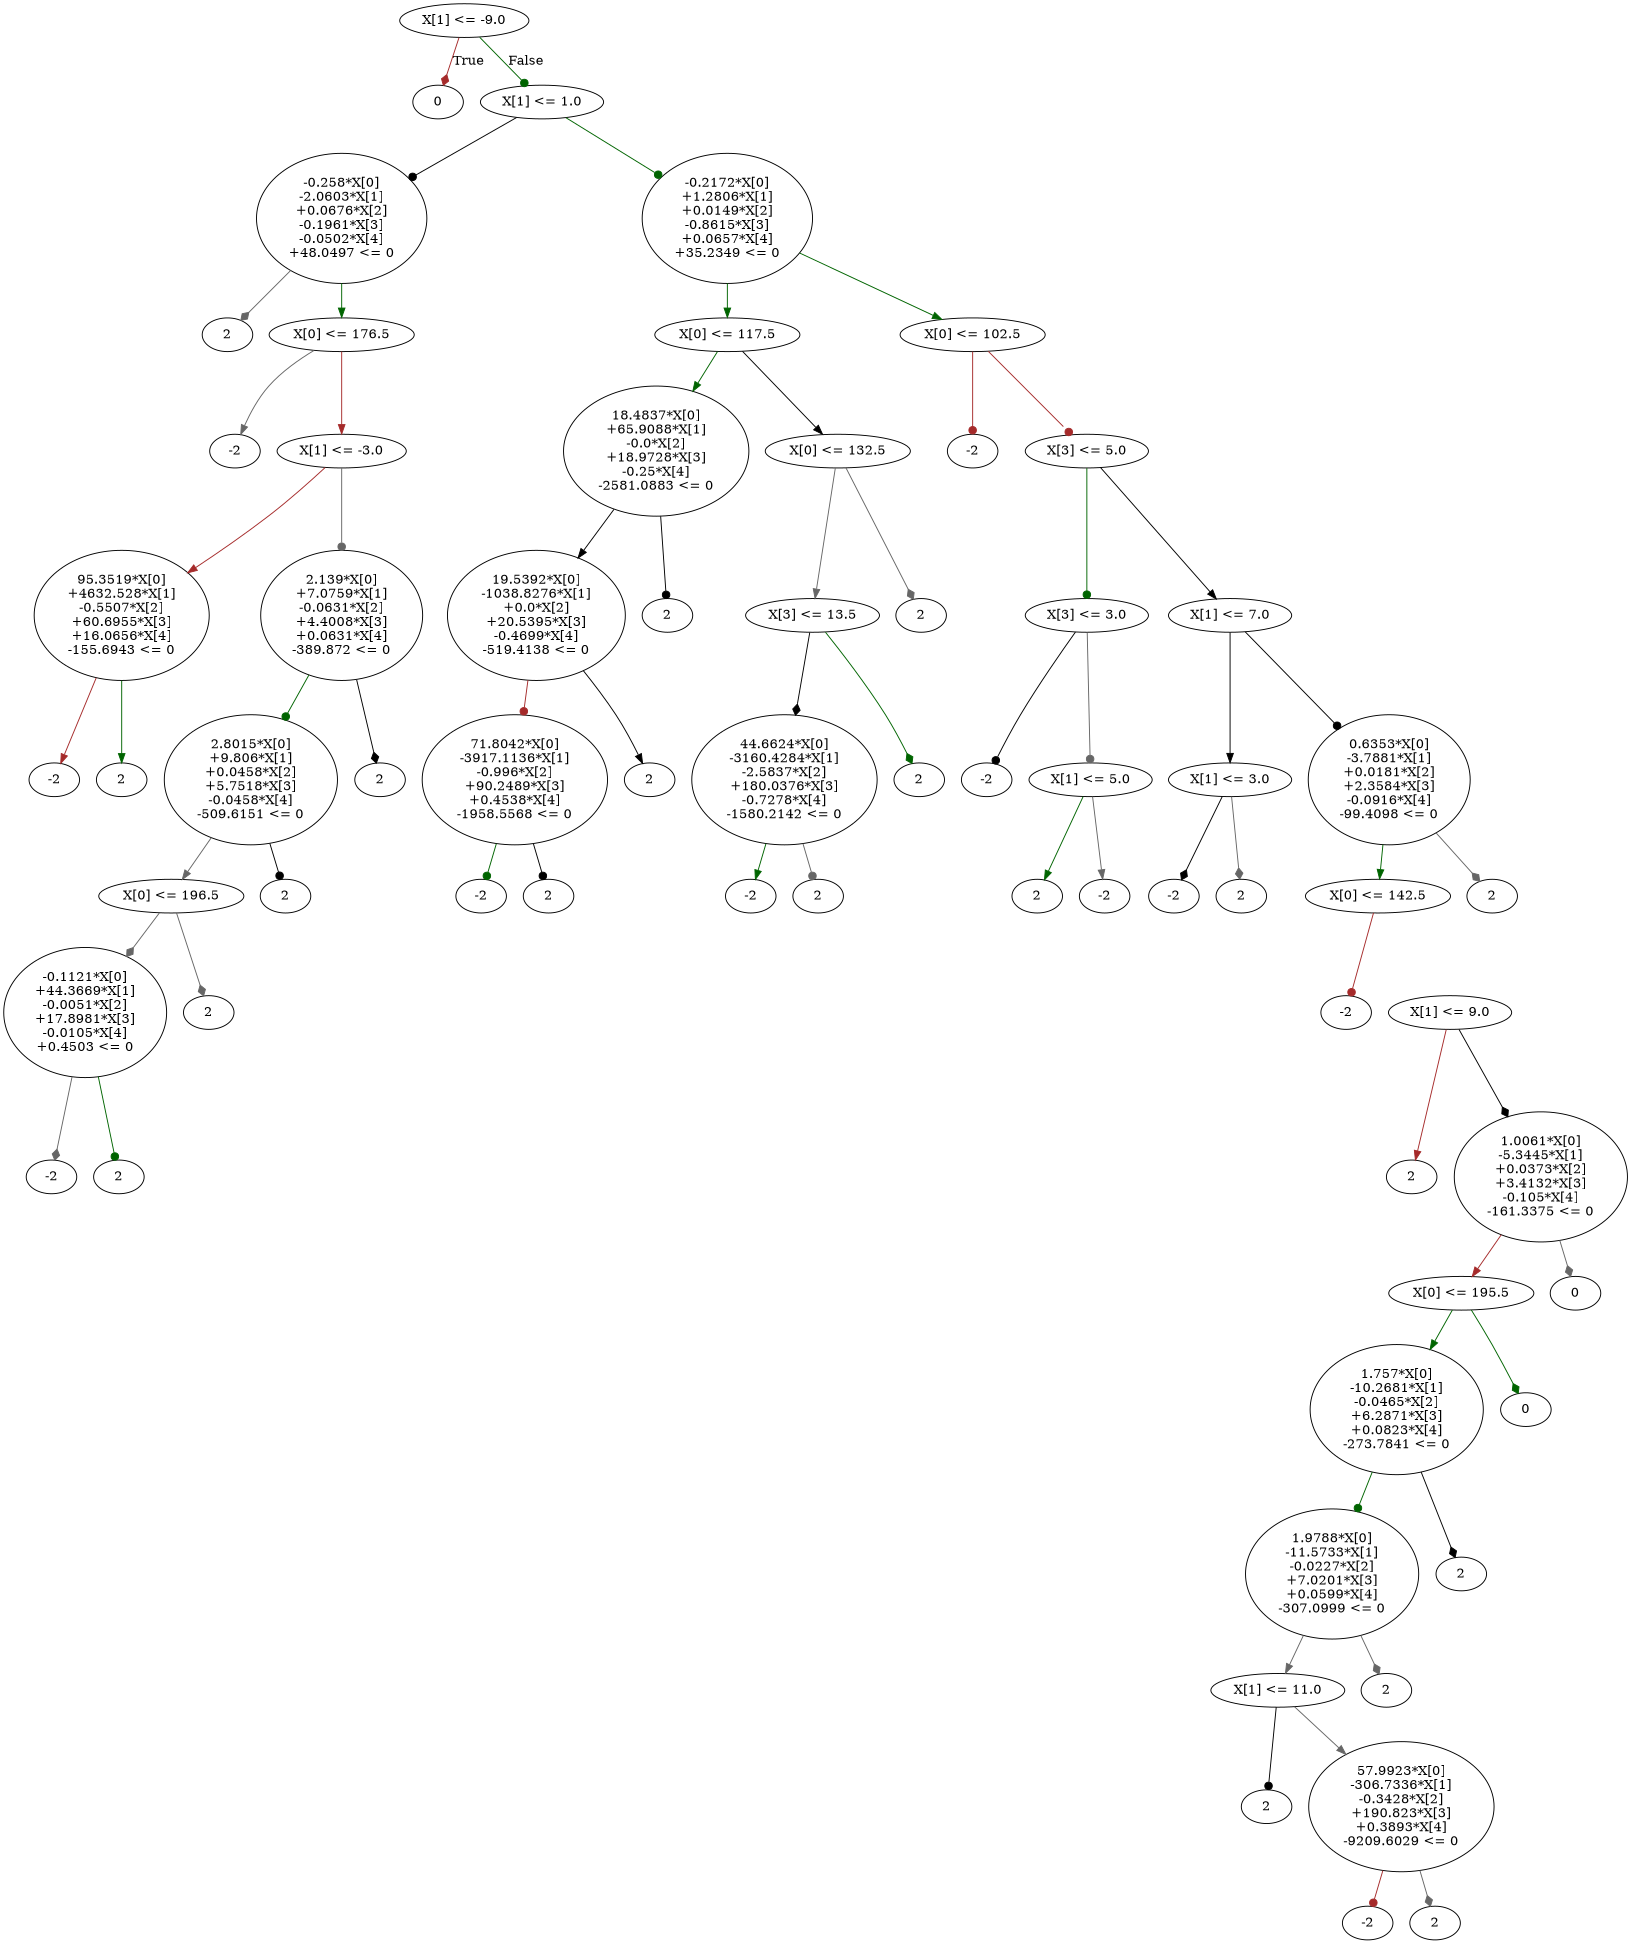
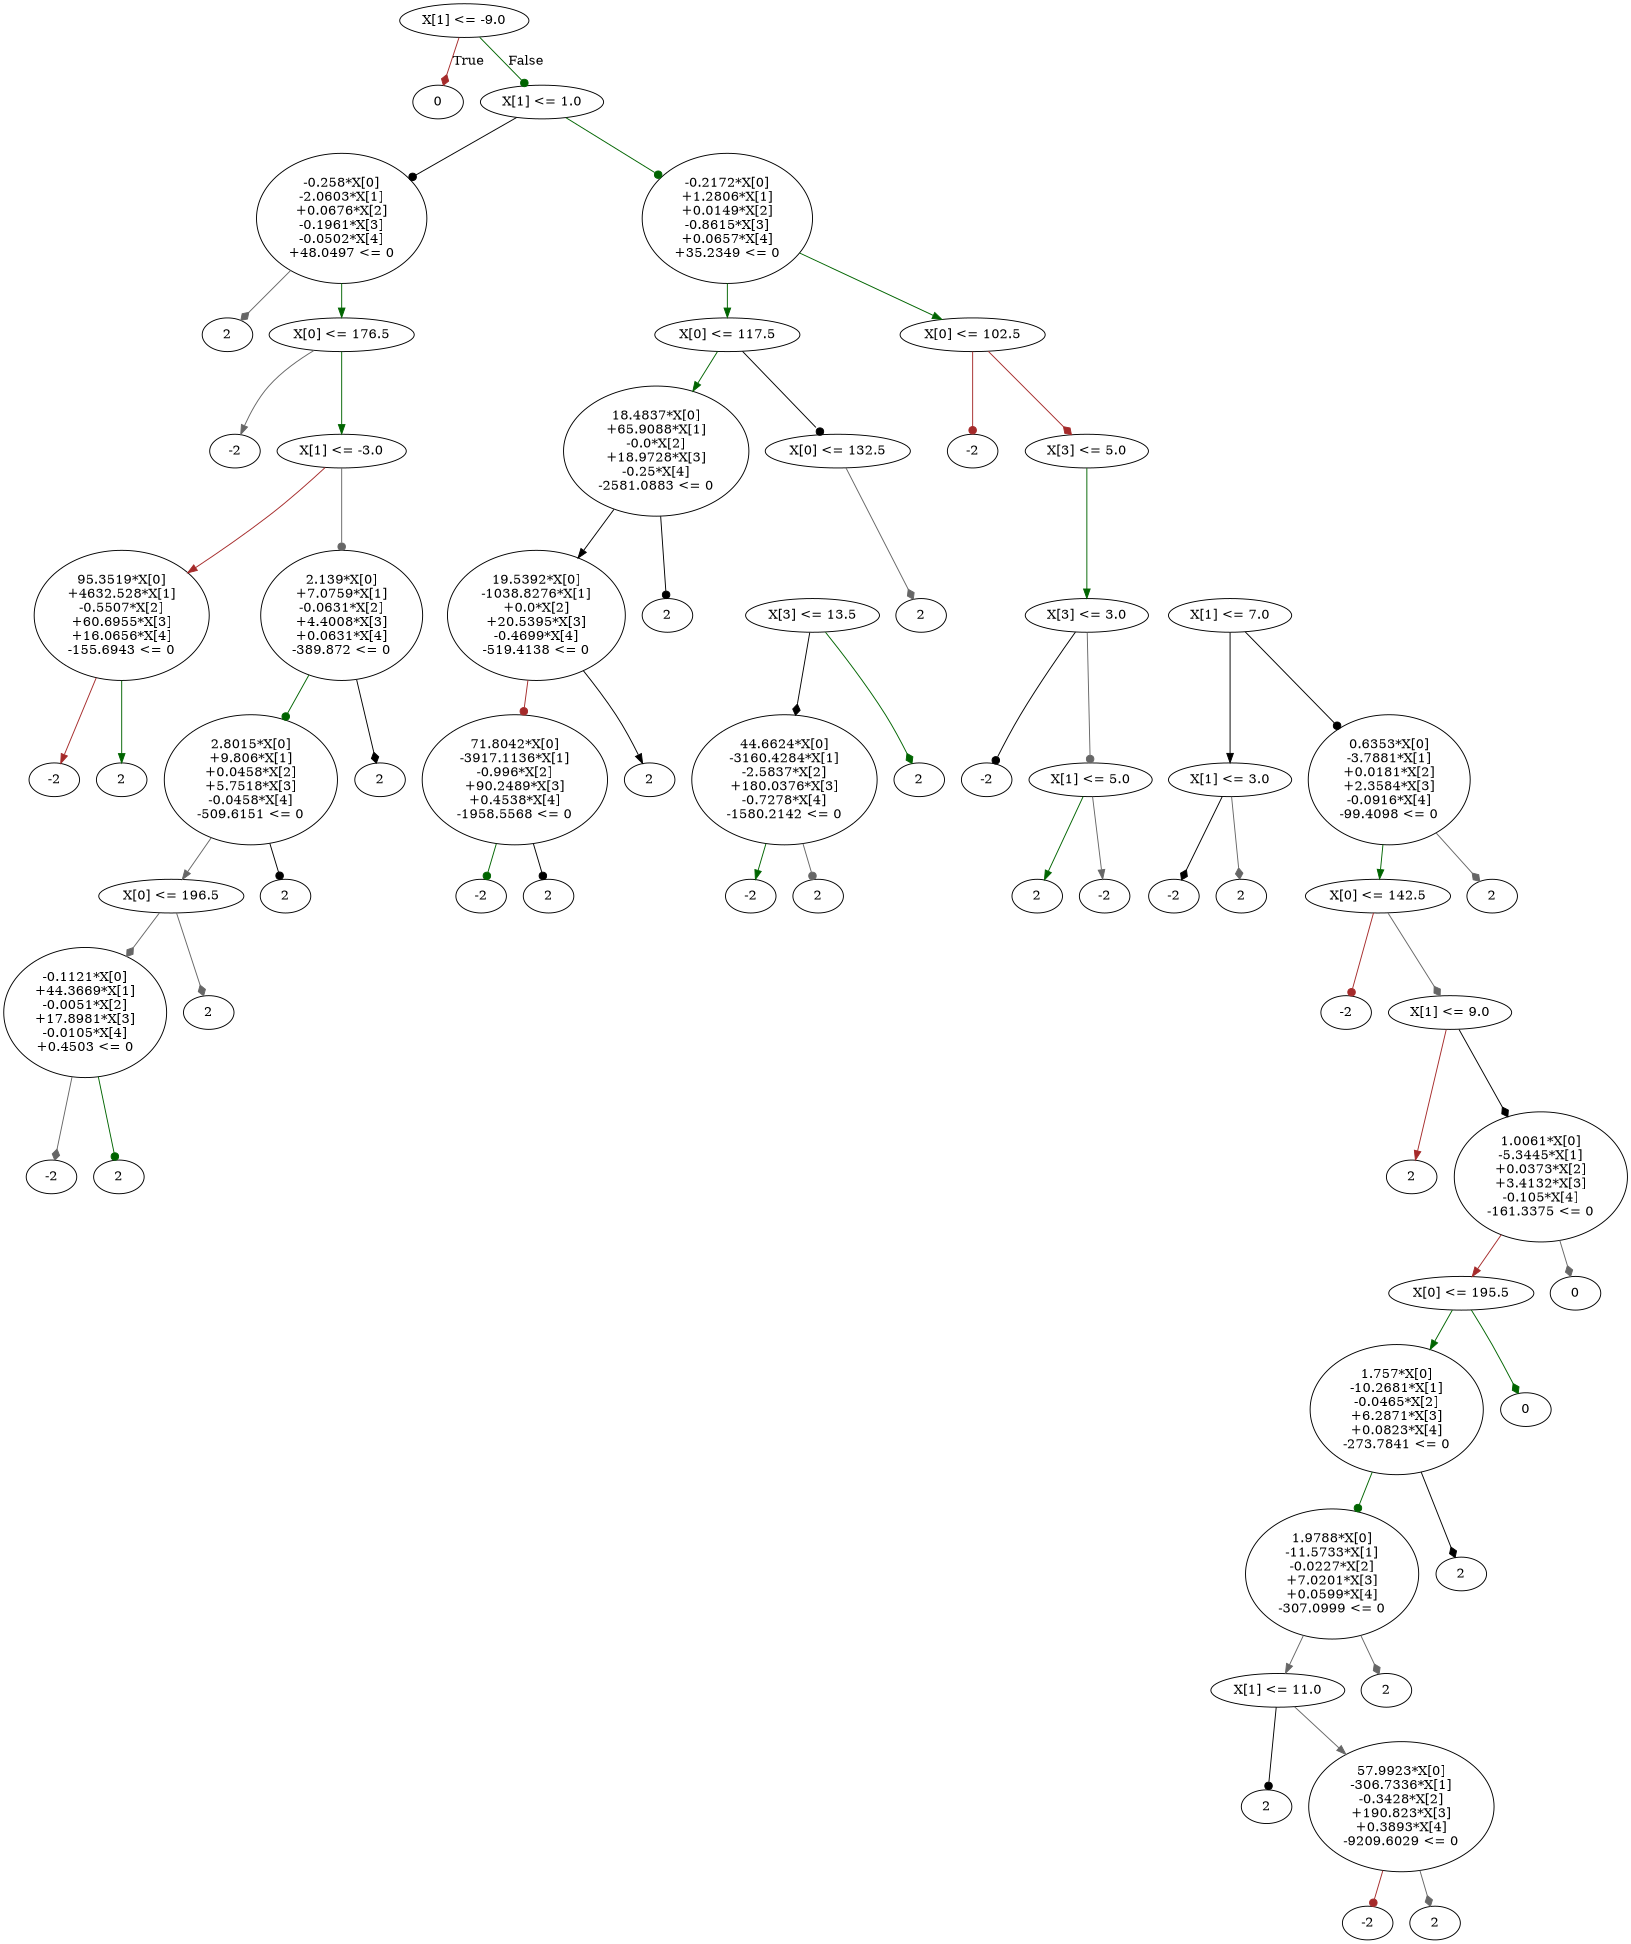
(342, 388) -> (342, 388)
(779, 389) -> (779, 389)
(1026, 389) -> (1026, 389)
(826, 528) -> none
(1087, 530) -> (1087, 530)
(1155, 530) -> none
none -> (1411, 950)
